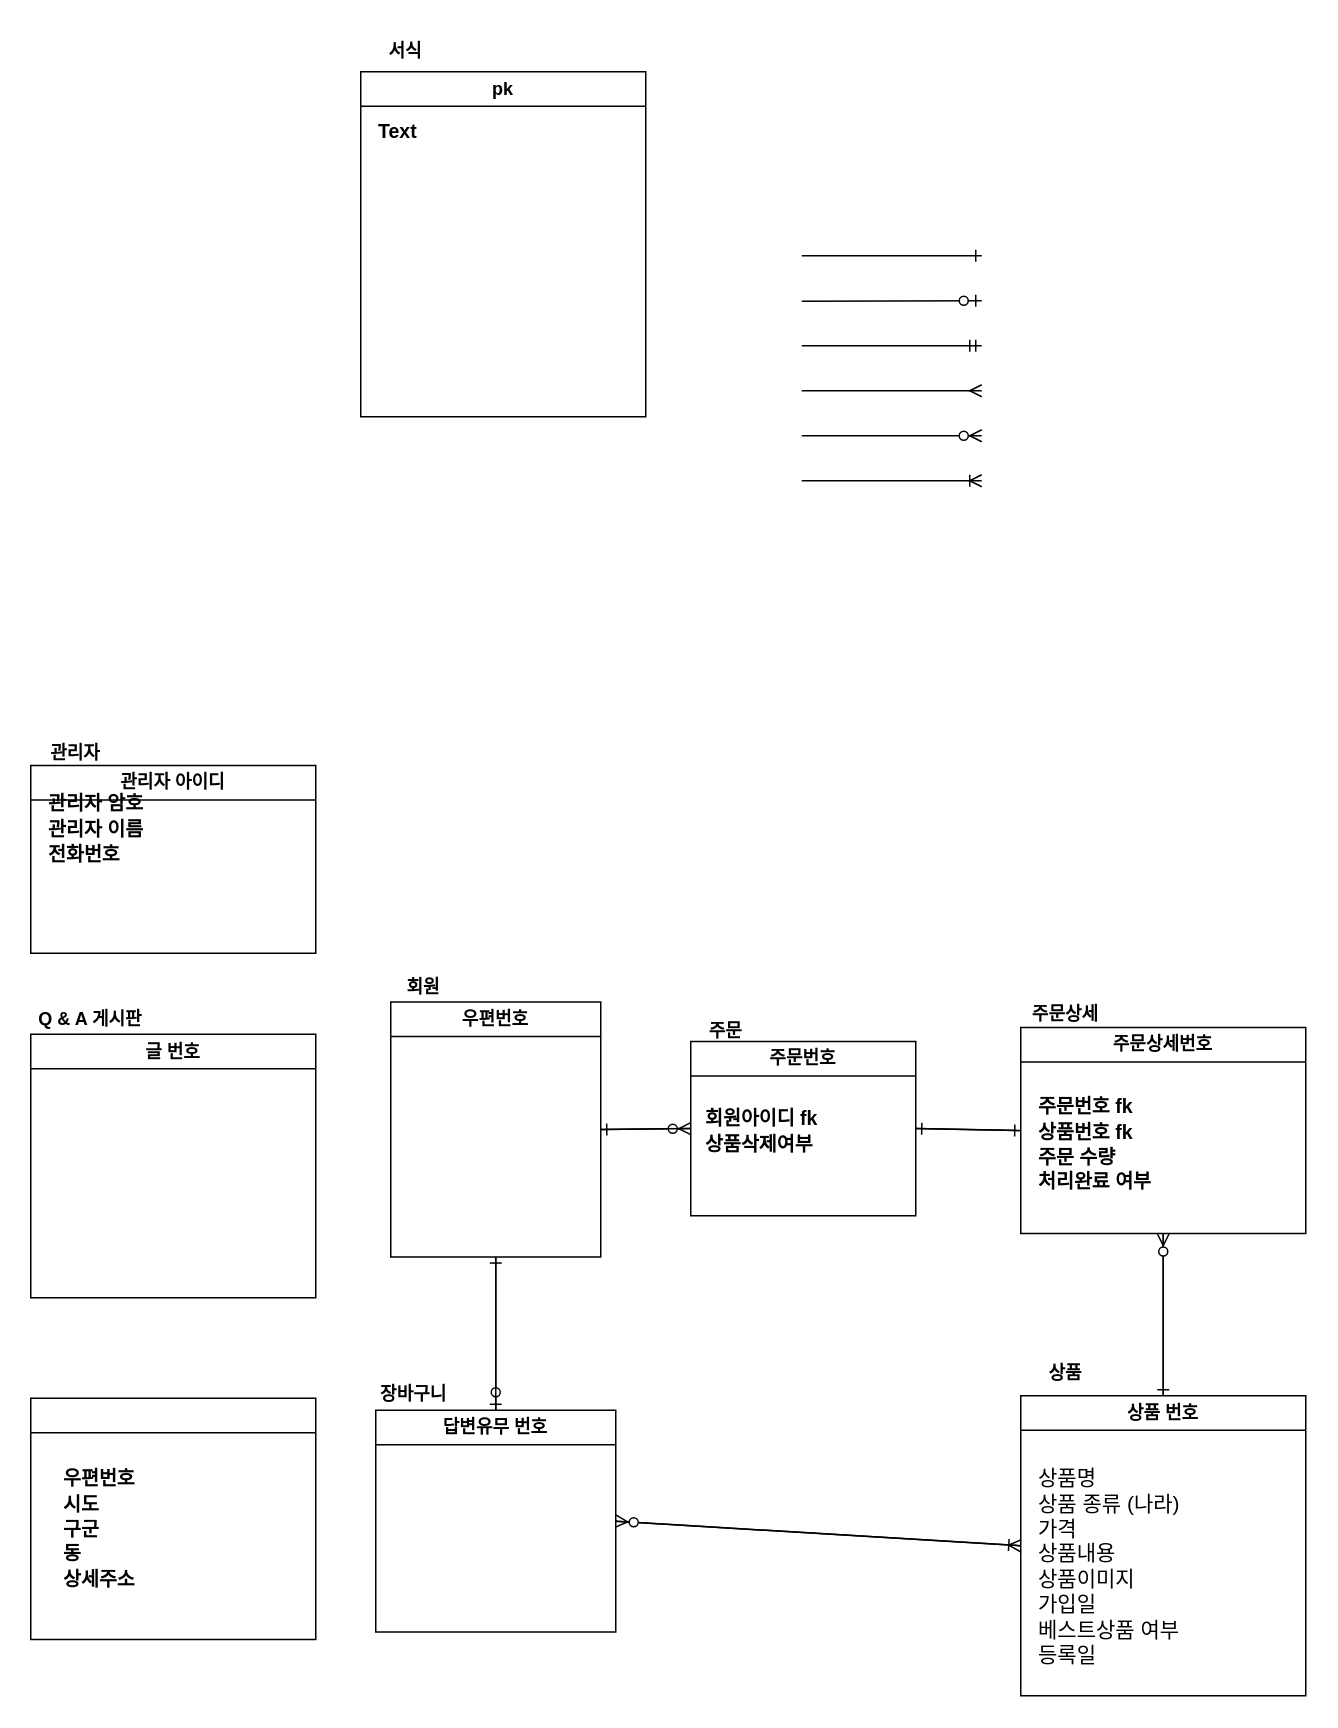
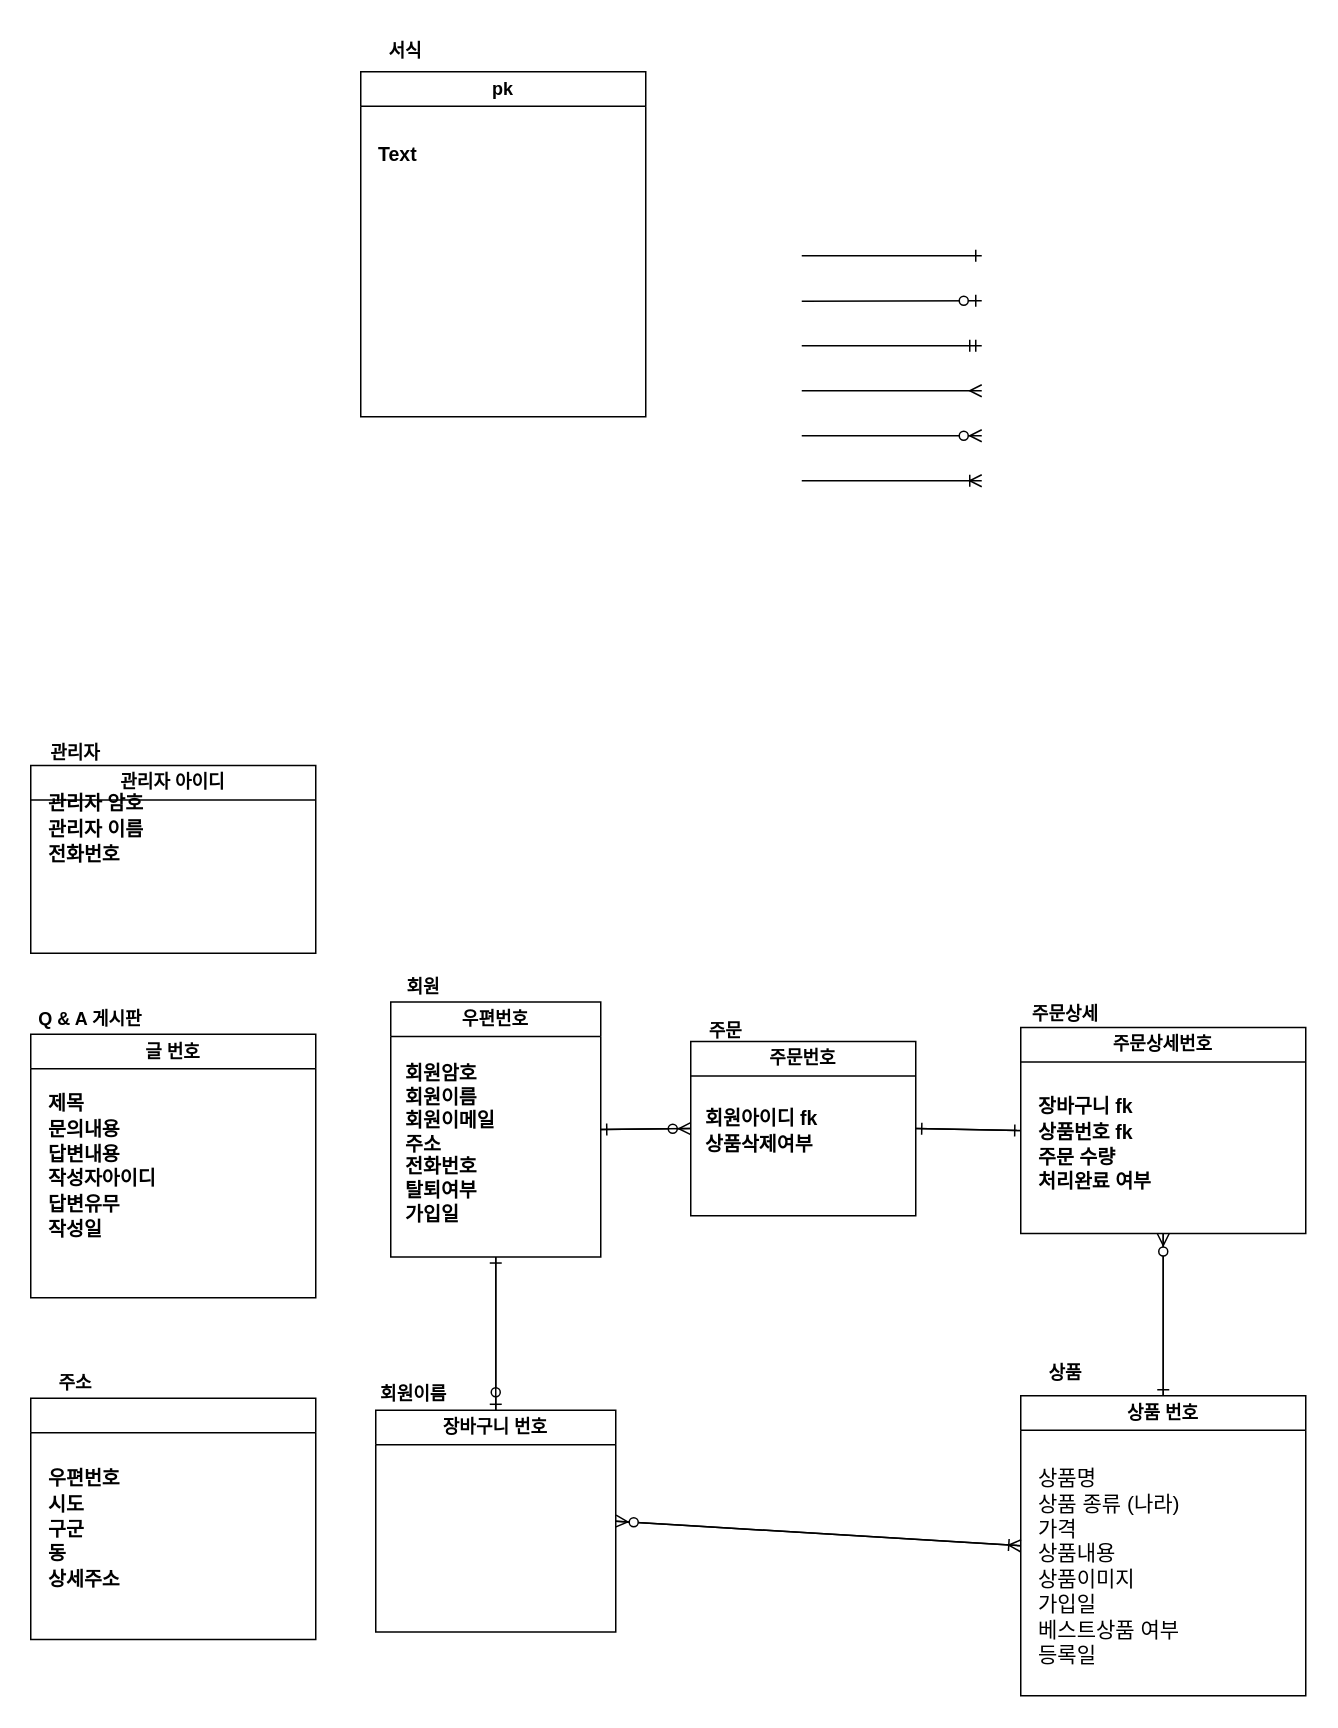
(503, 245) -> (503, 267)
none -> (496, 1145)
(1105, 1145) -> (1105, 1145)
none -> (173, 1184)
none -> (76, 1384)
(414, 1394) -> (414, 1394)
(496, 1427) -> (496, 1427)
(173, 1533) -> (158, 1533)
